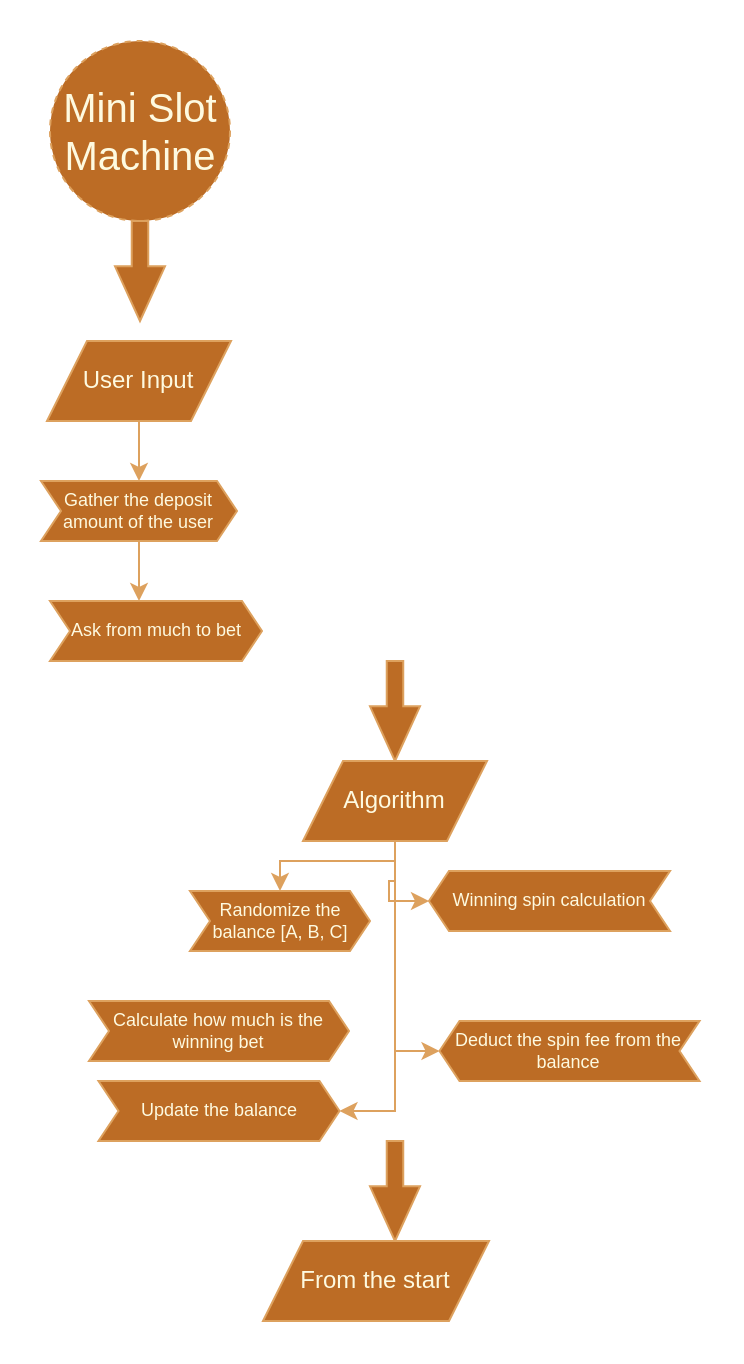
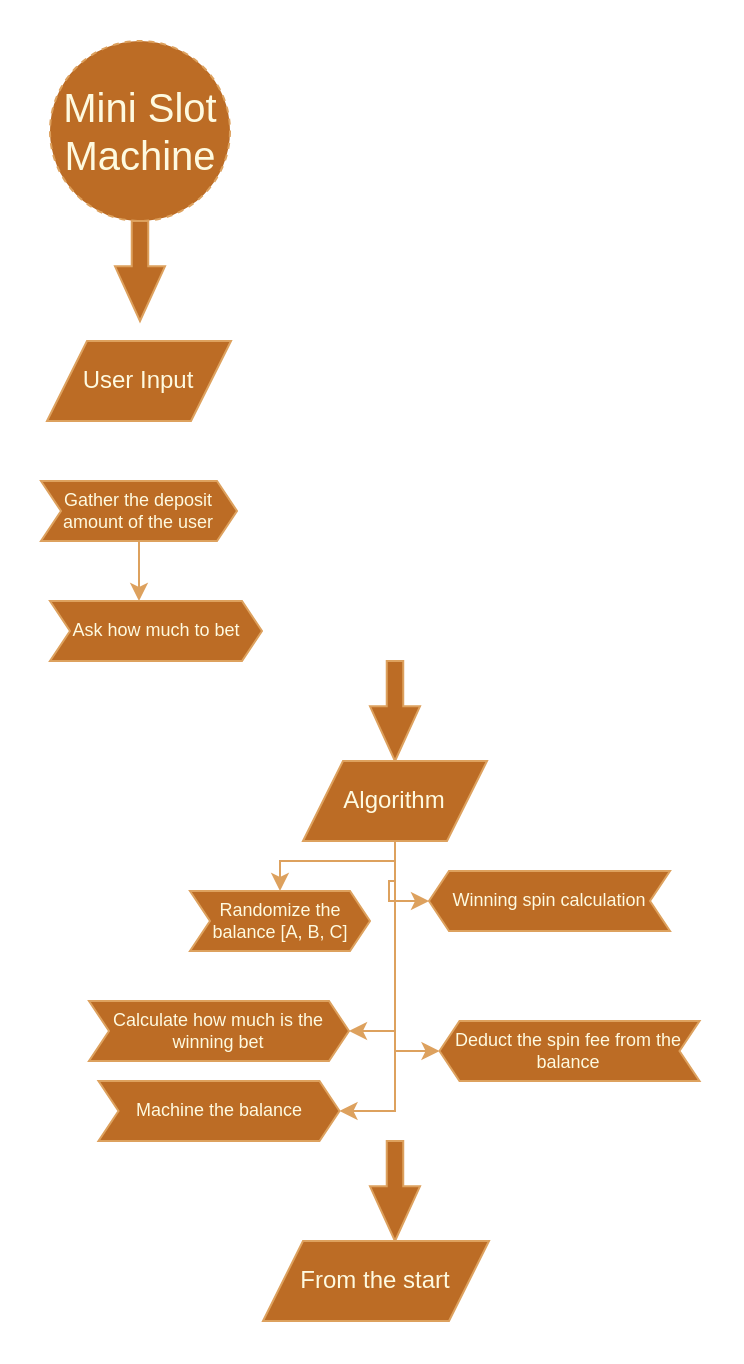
(139, 458) -> none
(157, 631) -> (157, 631)
none -> (377, 1031)
(220, 1111) -> (220, 1111)
